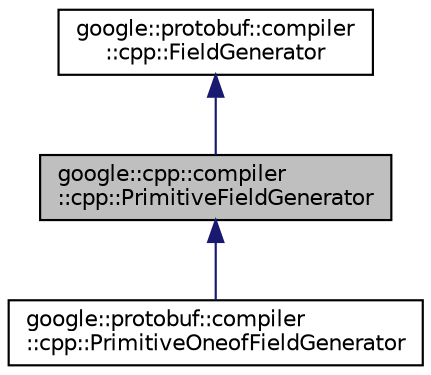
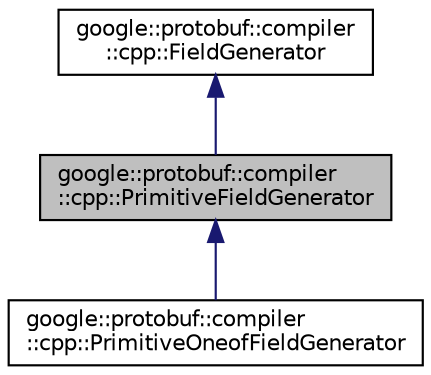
(216, 188) -> (216, 188)
